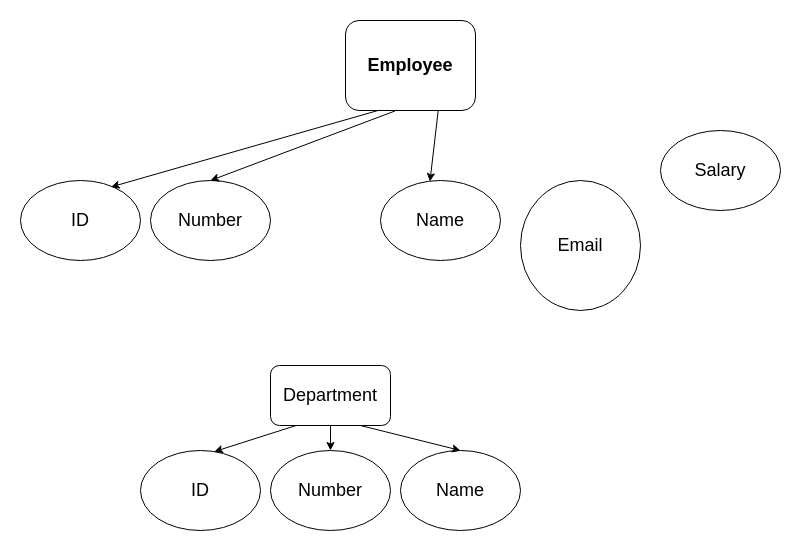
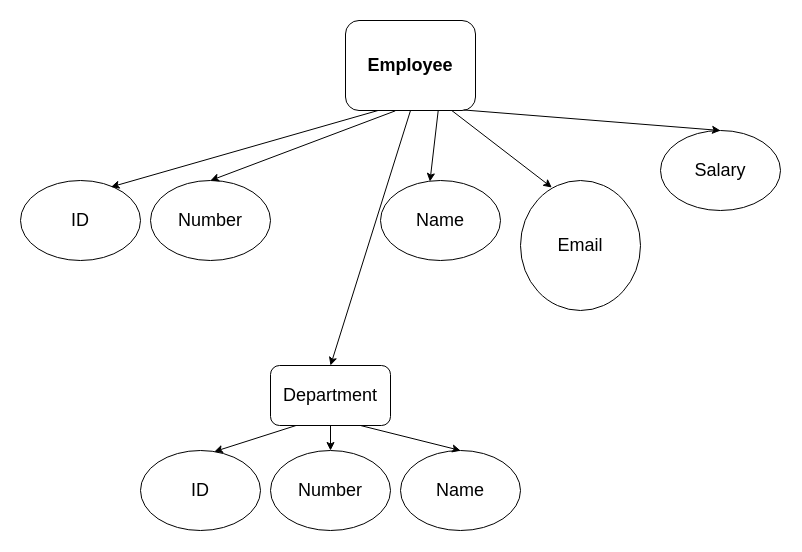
none -> (588, 120)
none -> (499, 147)
none -> (371, 235)
